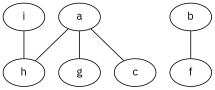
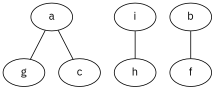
(52, 45) -> none
